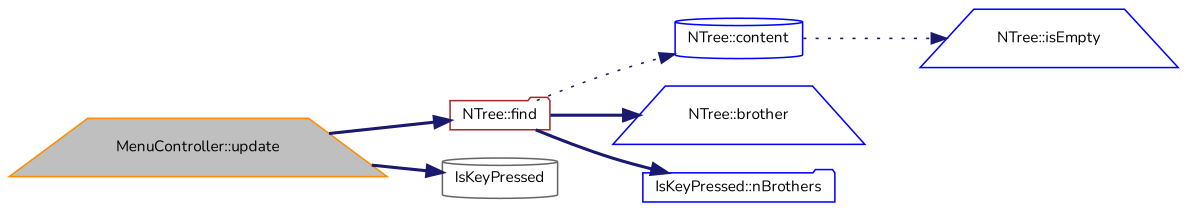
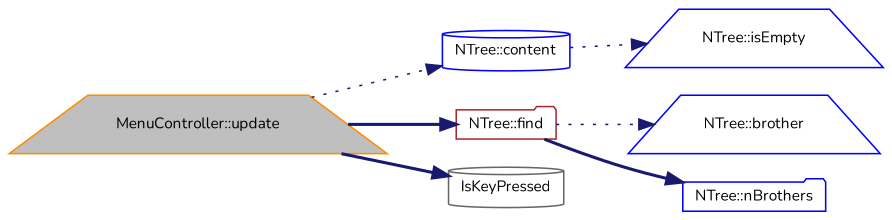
(598, 77) -> (369, 83)
(587, 115) -> (597, 124)
(739, 187) -> (754, 197)
